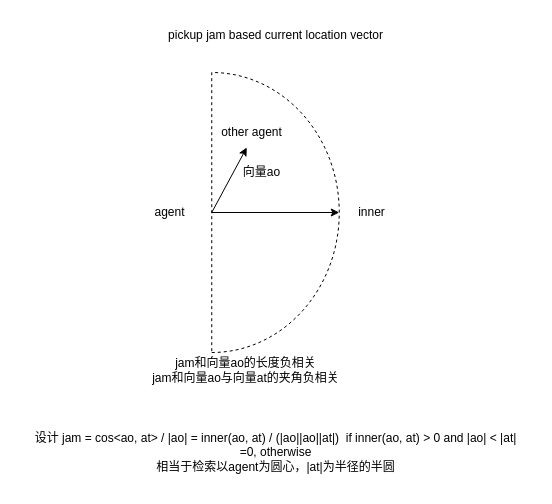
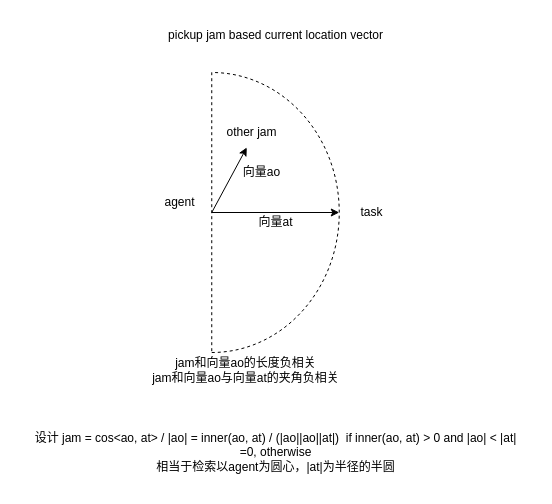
(252, 133) -> (252, 133)
(169, 213) -> (179, 203)
(372, 213) -> (372, 213)
none -> (276, 223)
